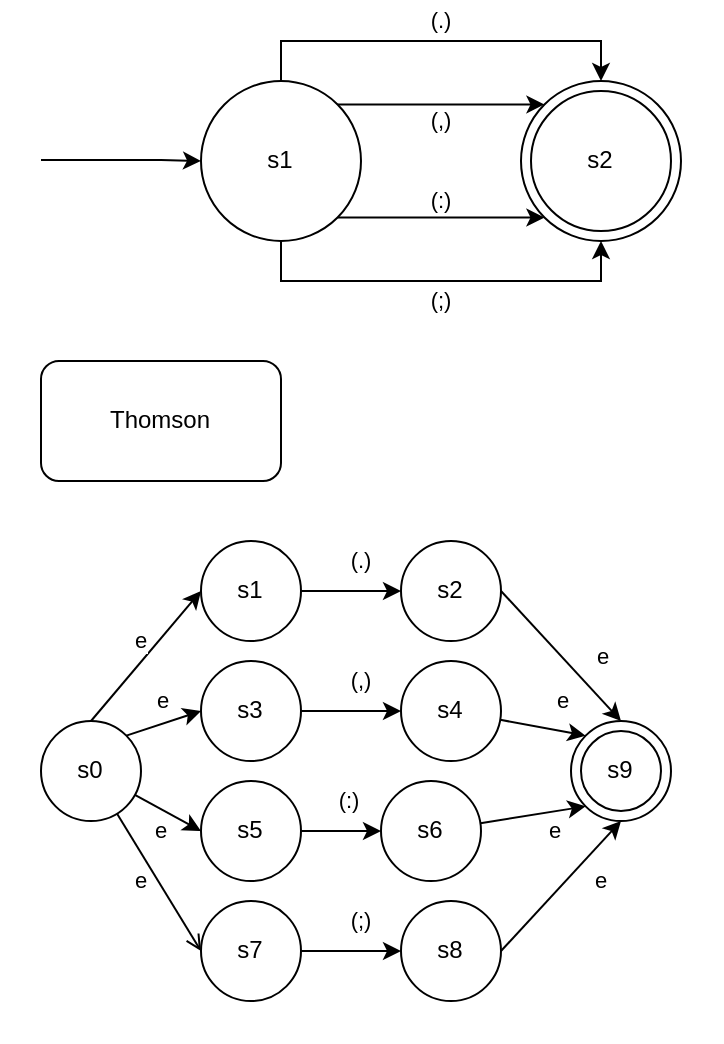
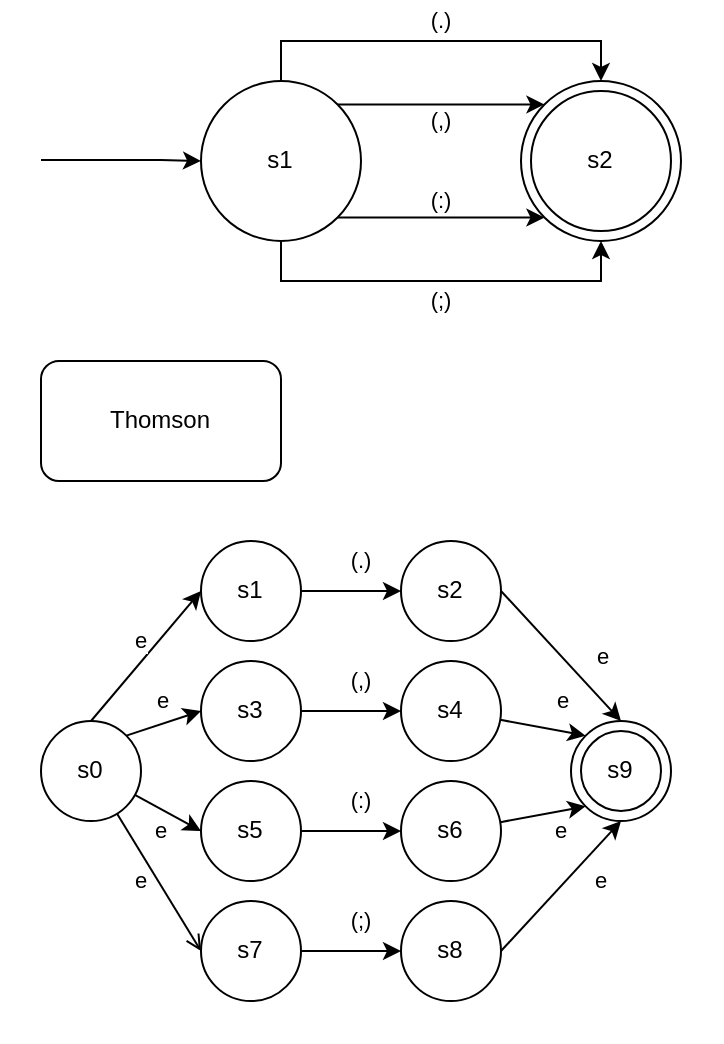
(431, 831) -> (451, 831)
